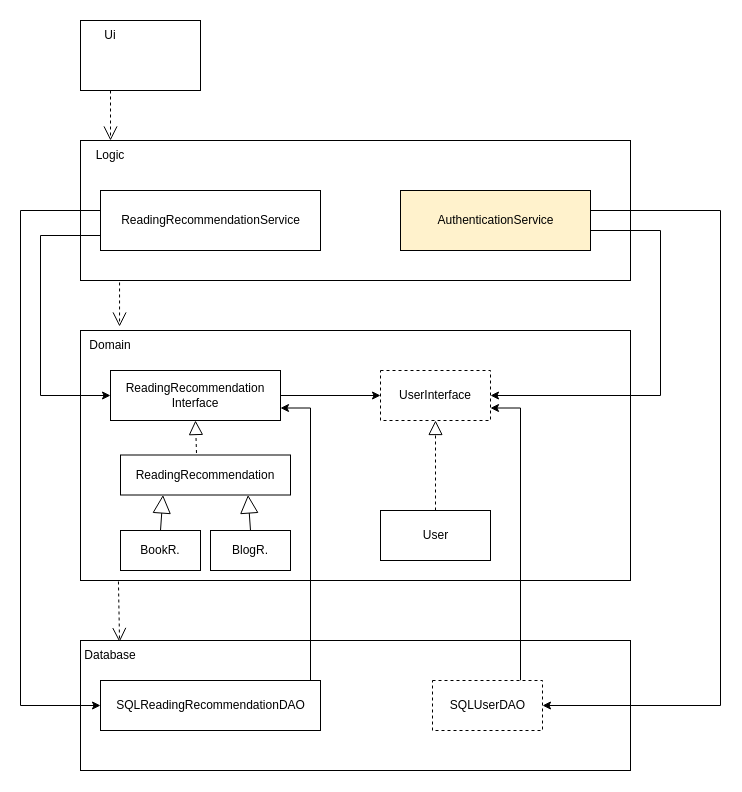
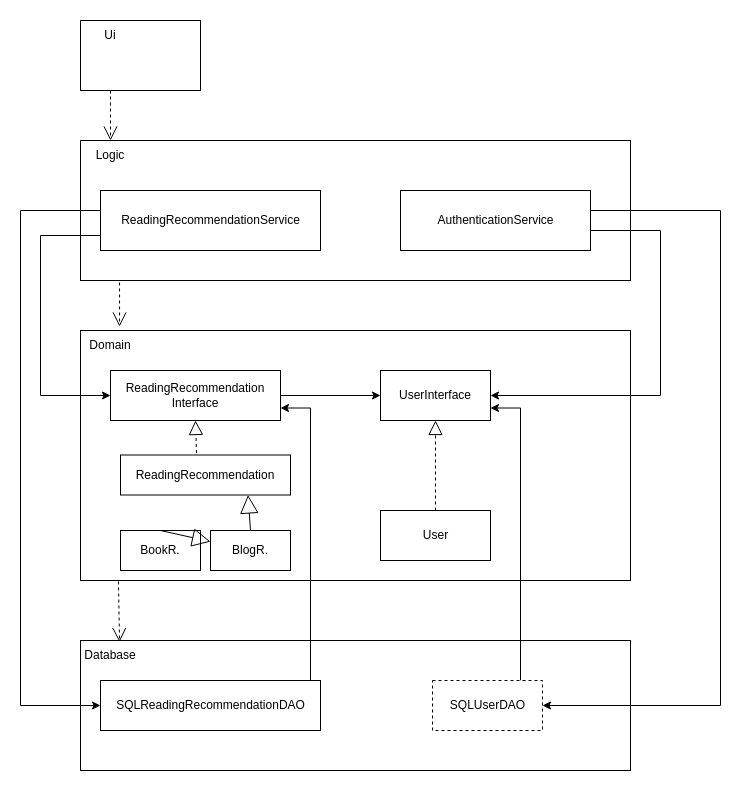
(496, 221) -> (496, 221)
(436, 396) -> (436, 396)
(161, 522) -> (176, 534)
